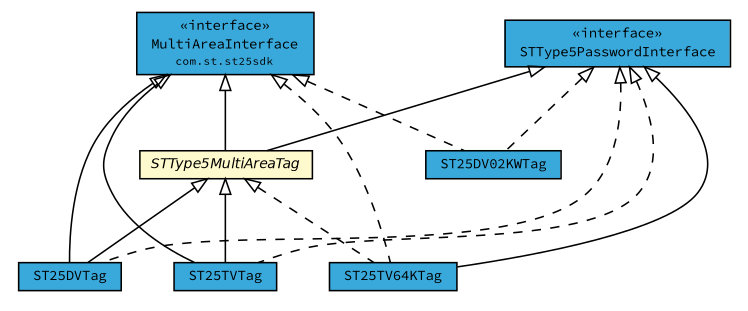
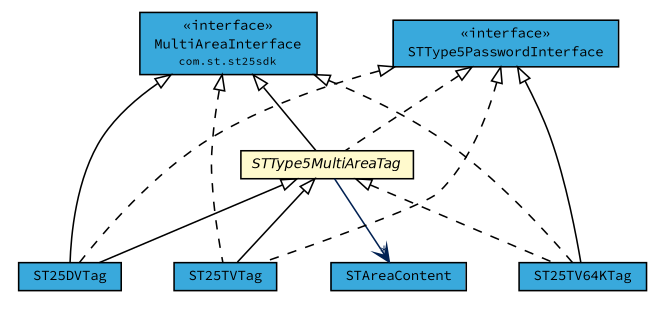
(398, 111) -> (411, 108)
(493, 165) -> none
(108, 184) -> (212, 176)
none -> (398, 277)
